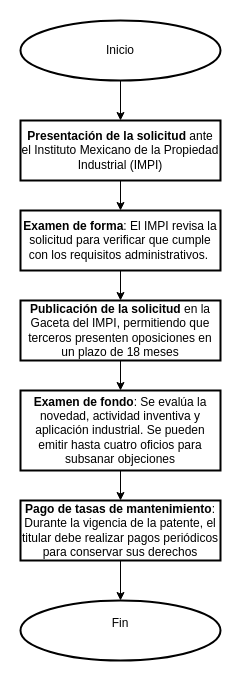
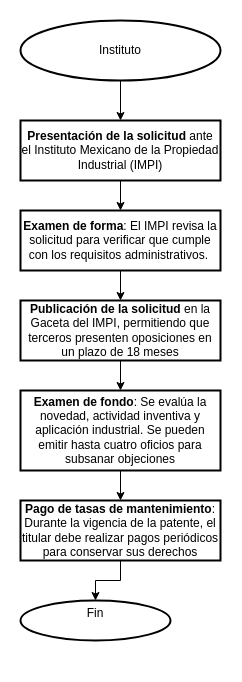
(121, 51) -> (121, 51)
(121, 631) -> (96, 621)
